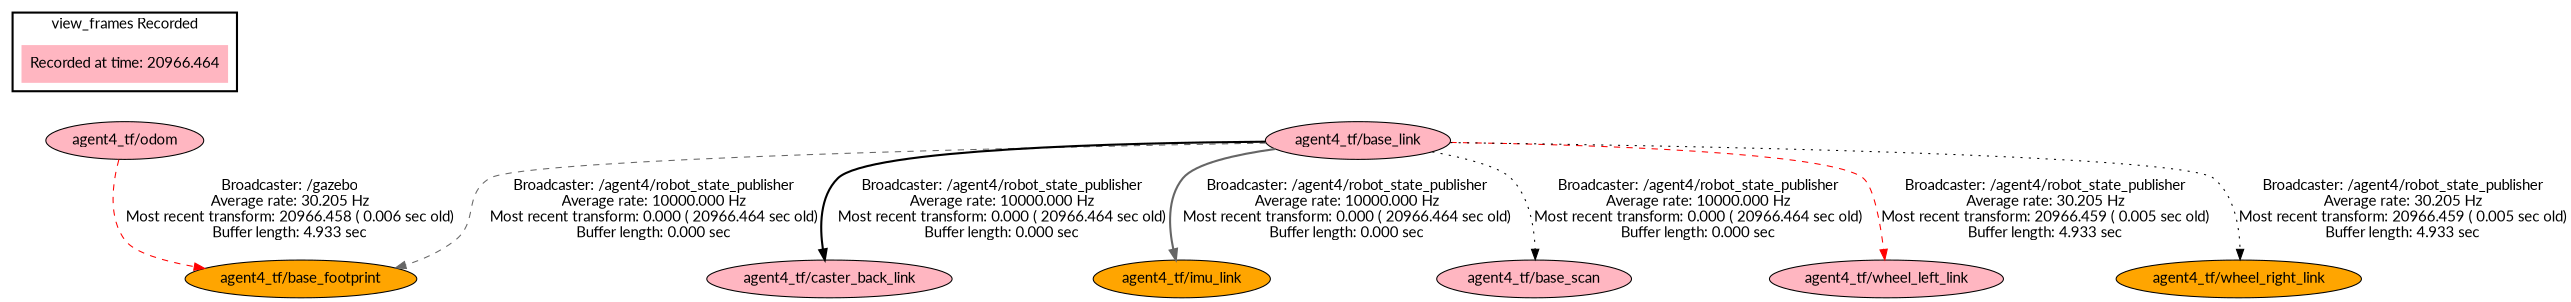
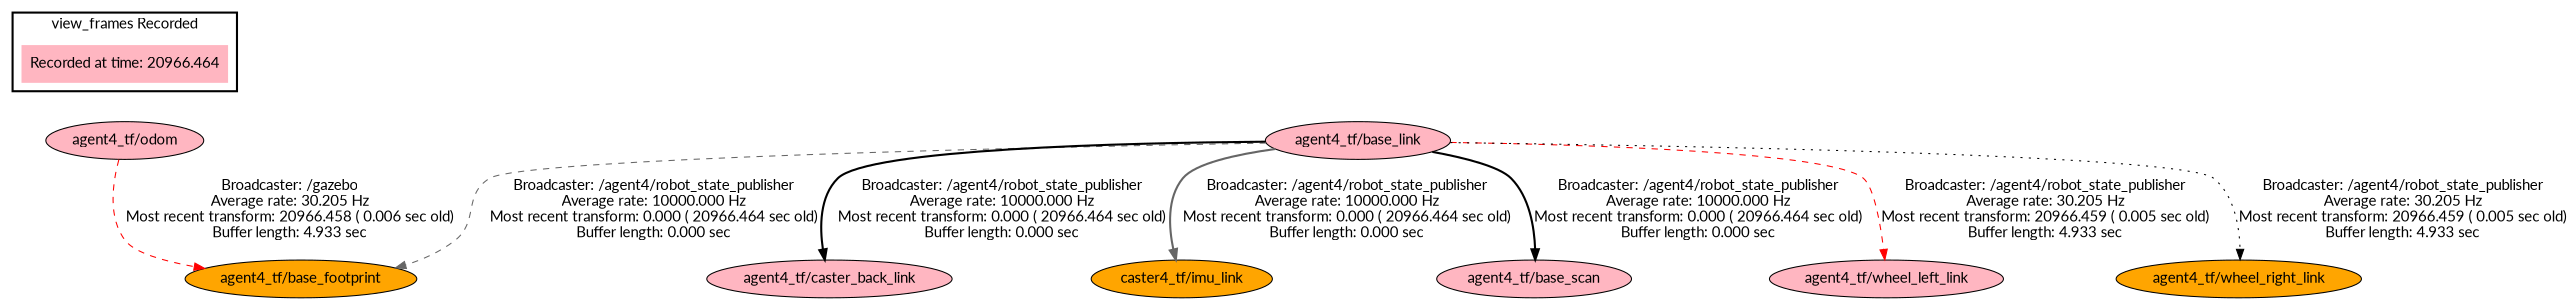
(1508, 176) -> (1508, 176)
(1182, 279) -> (1182, 279)
